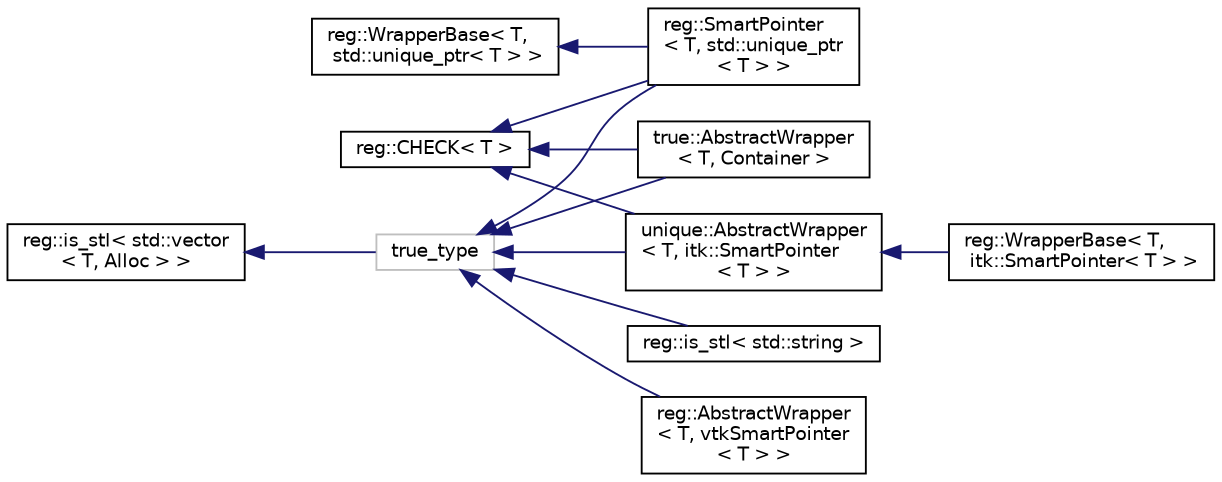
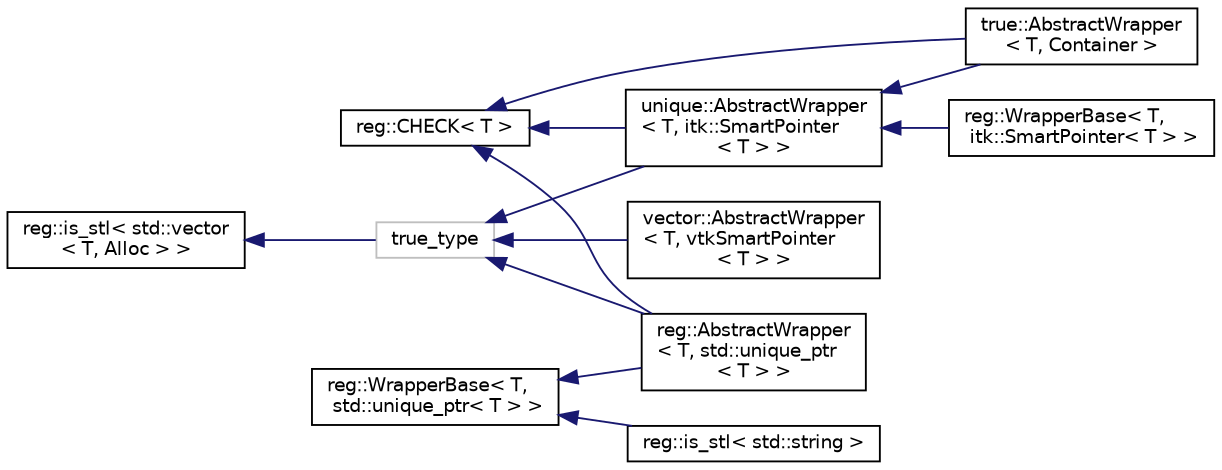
(754, 47) -> (754, 352)
(576, 207) -> (940, 76)
(600, 301) -> (605, 422)
(754, 435) -> (754, 240)
